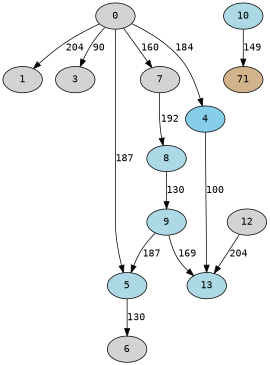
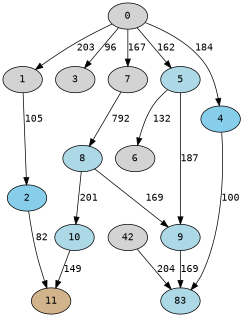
(75, 48) -> (86, 48)
(99, 48) -> (111, 48)
(150, 48) -> (137, 48)
(243, 80) -> (51, 301)
(170, 119) -> (121, 119)
(125, 159) -> (166, 48)
(176, 190) -> (155, 198)
none -> (79, 194)
none -> (27, 198)
(247, 222) -> (128, 237)
(143, 248) -> (180, 155)
(207, 286) -> (180, 301)
(136, 317) -> (162, 119)
